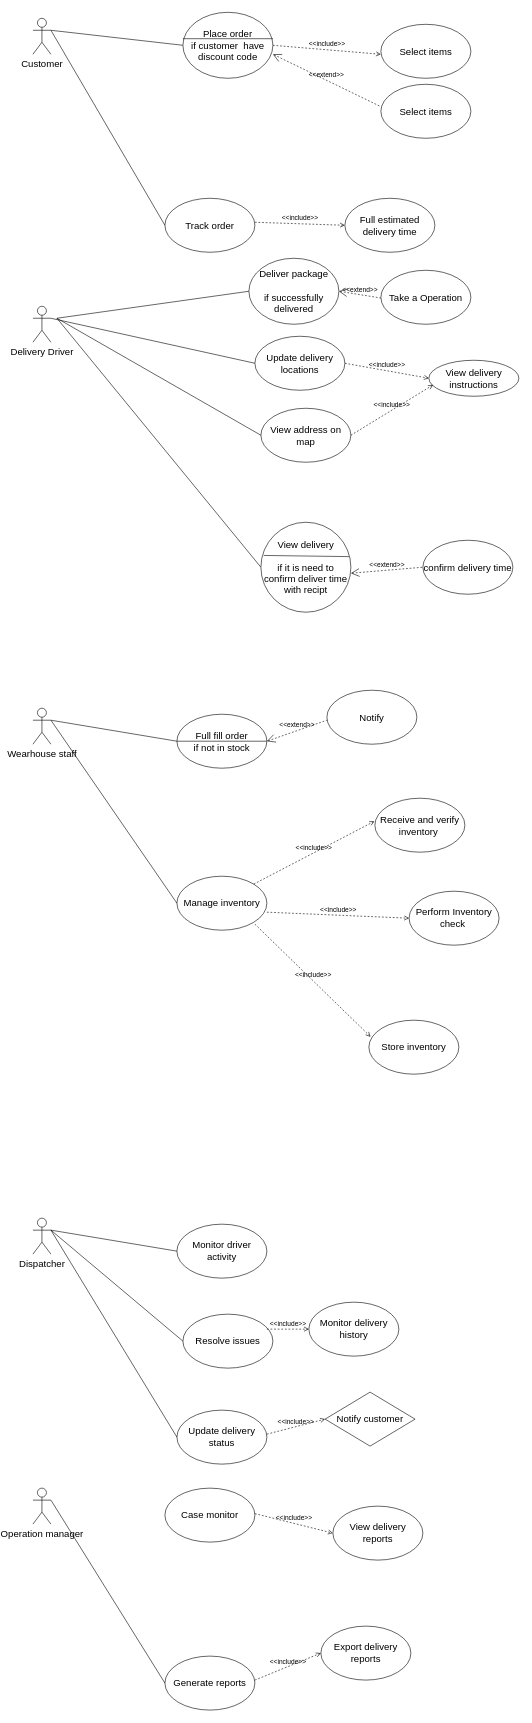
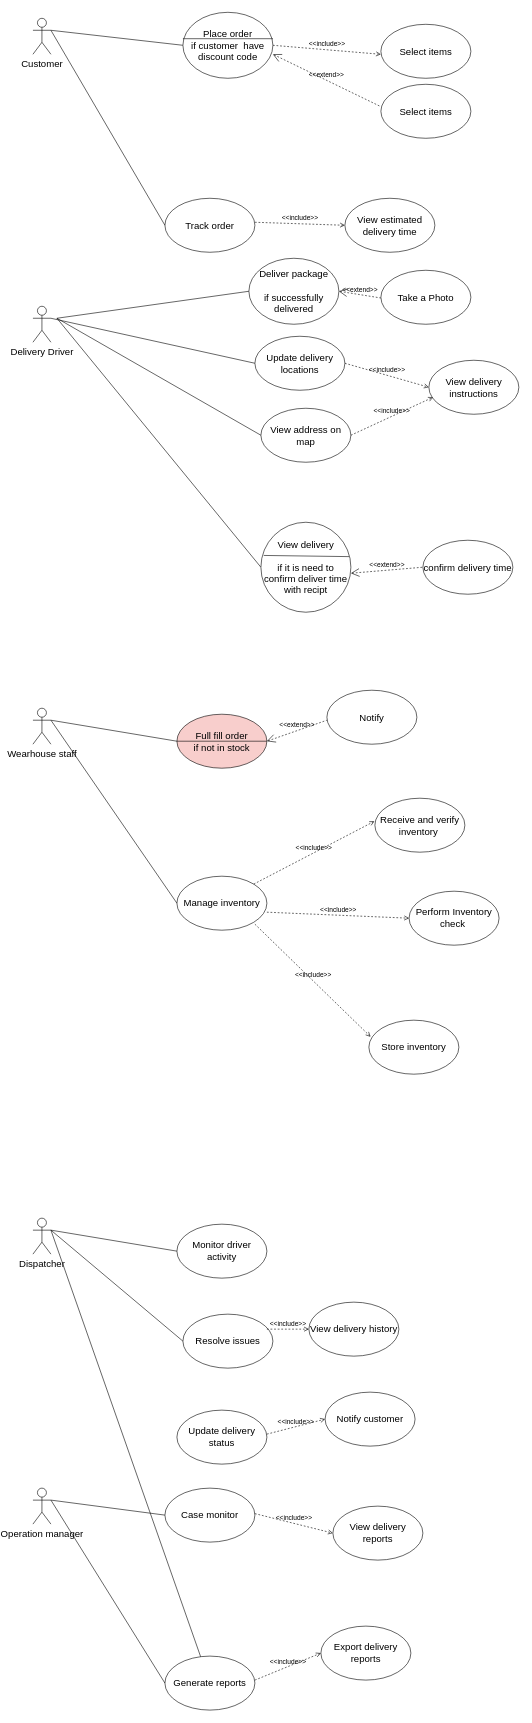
(390, 225) -> (390, 225)
(426, 297) -> (426, 297)
(474, 378) -> (474, 387)
(222, 741) -> (222, 741)
(354, 1329) -> (354, 1329)
(115, 1336) -> (126, 1445)
(370, 1419) -> (370, 1419)
none -> (108, 1508)
